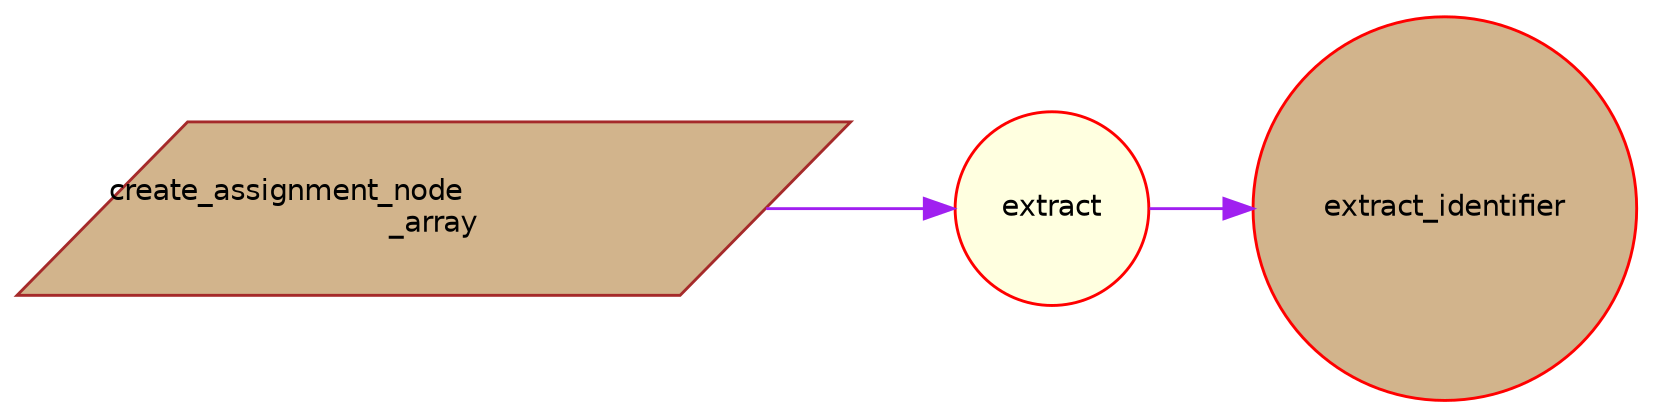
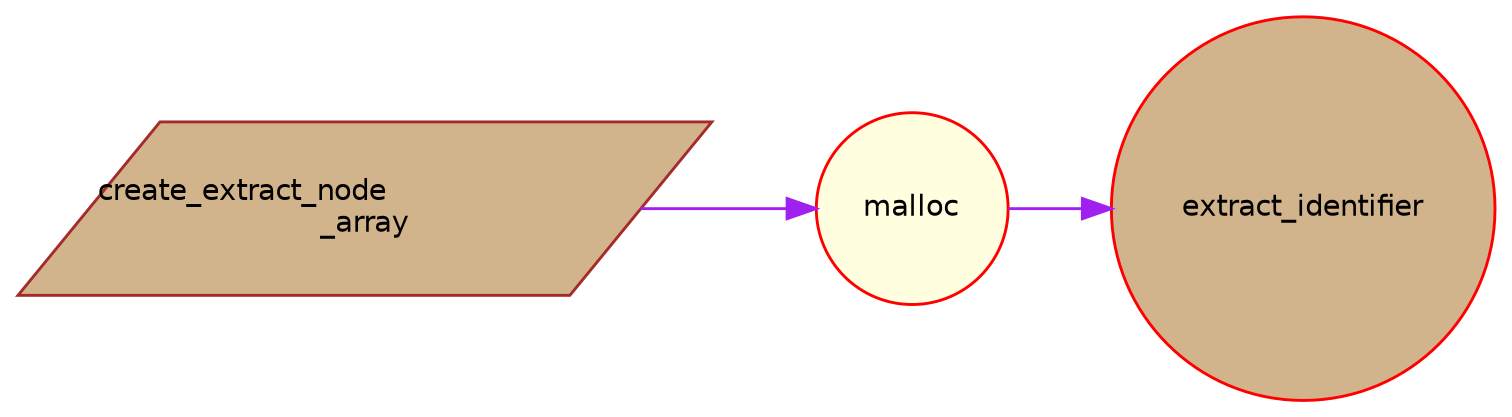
(434, 209) -> (365, 209)
(1052, 209) -> (912, 209)
